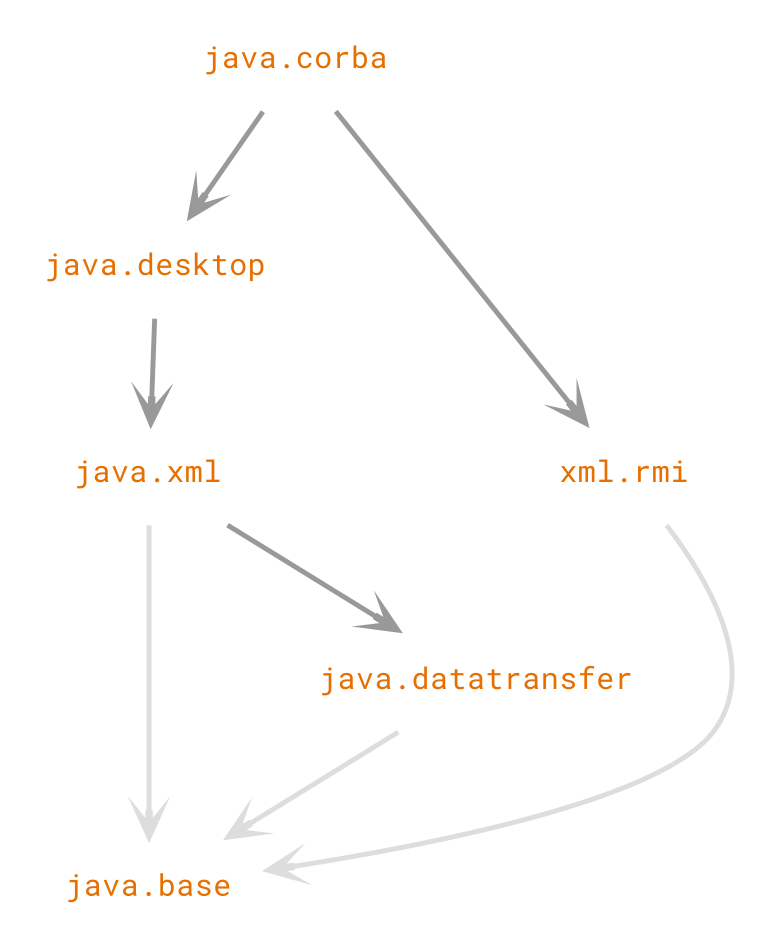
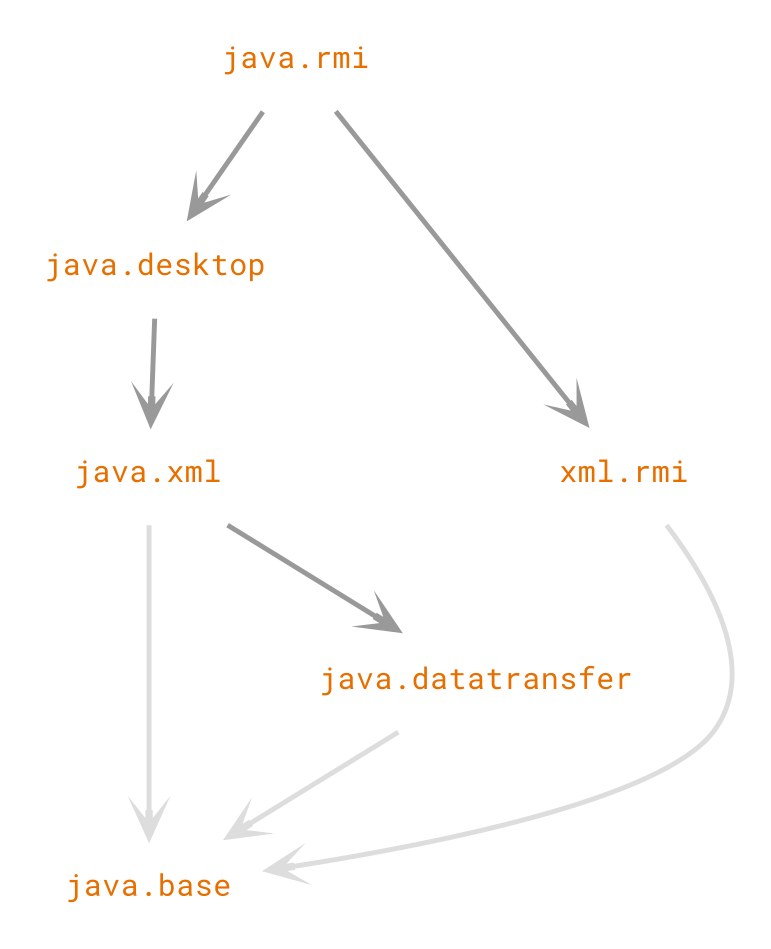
(297, 60) -> (297, 60)
